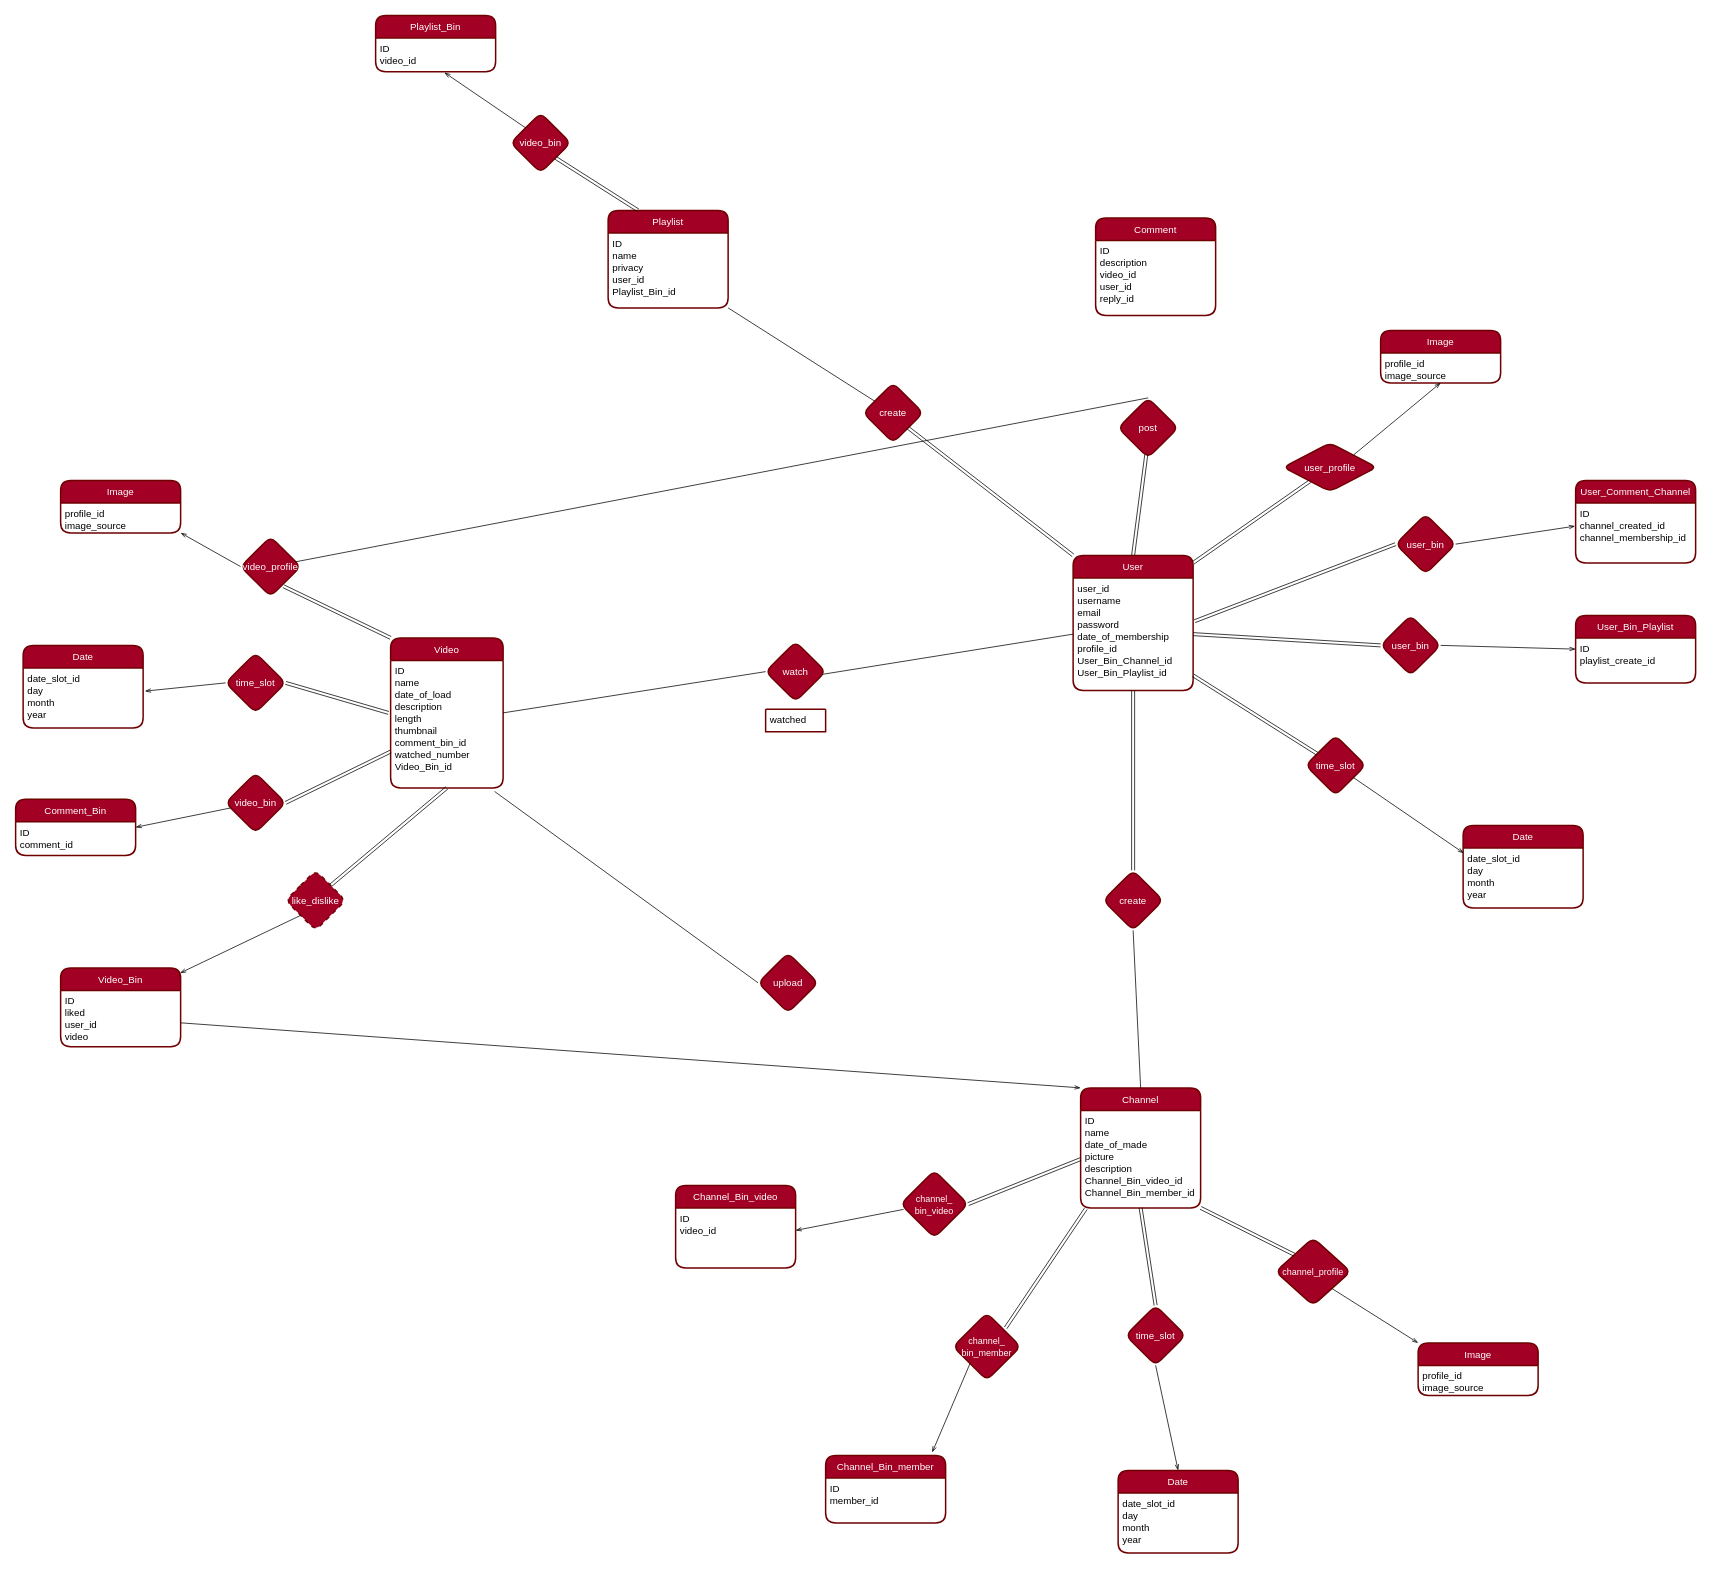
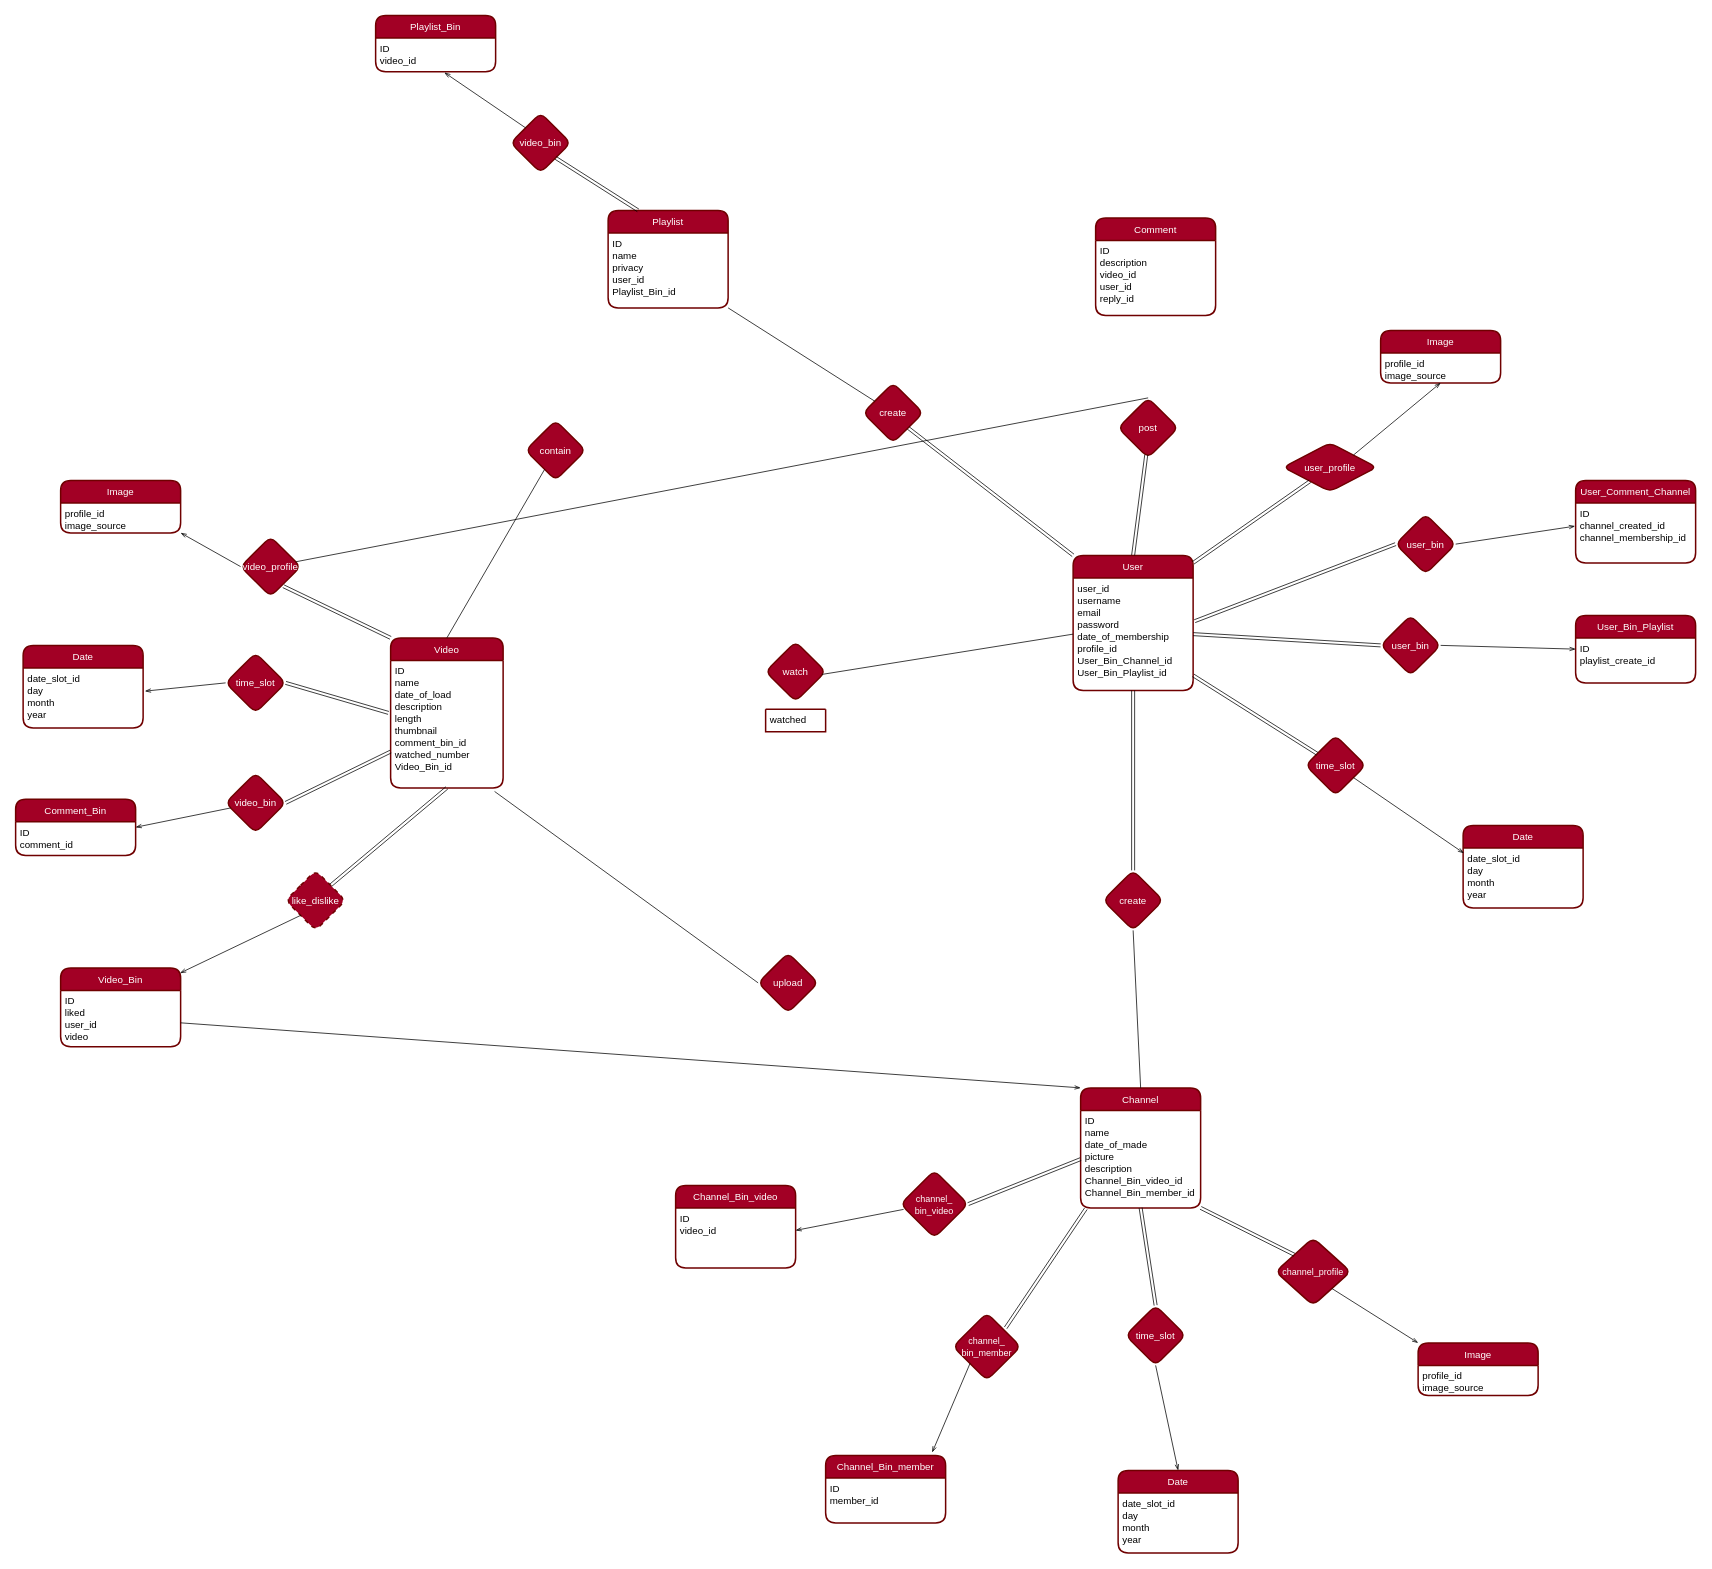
none -> (555, 450)
none -> (495, 554)
(635, 692) -> none
